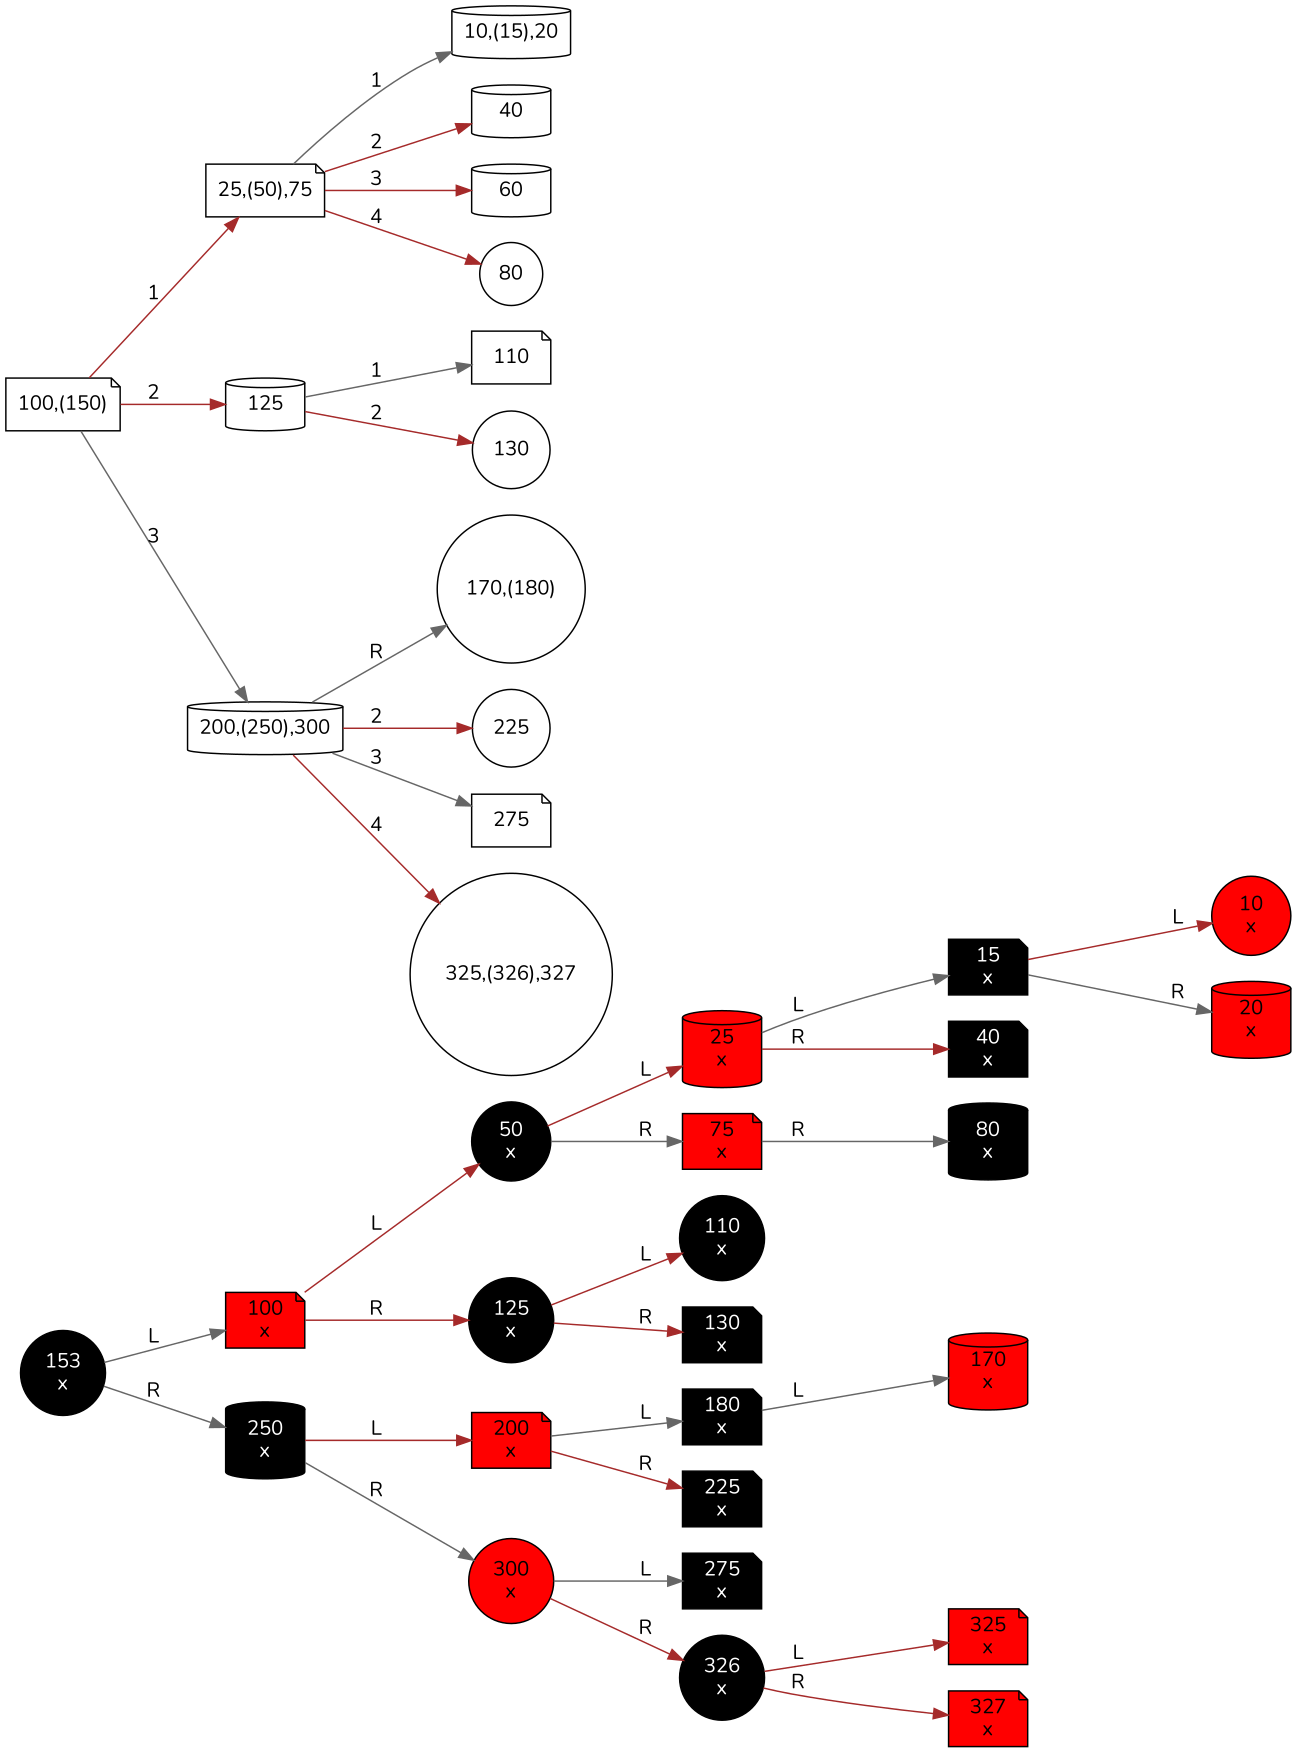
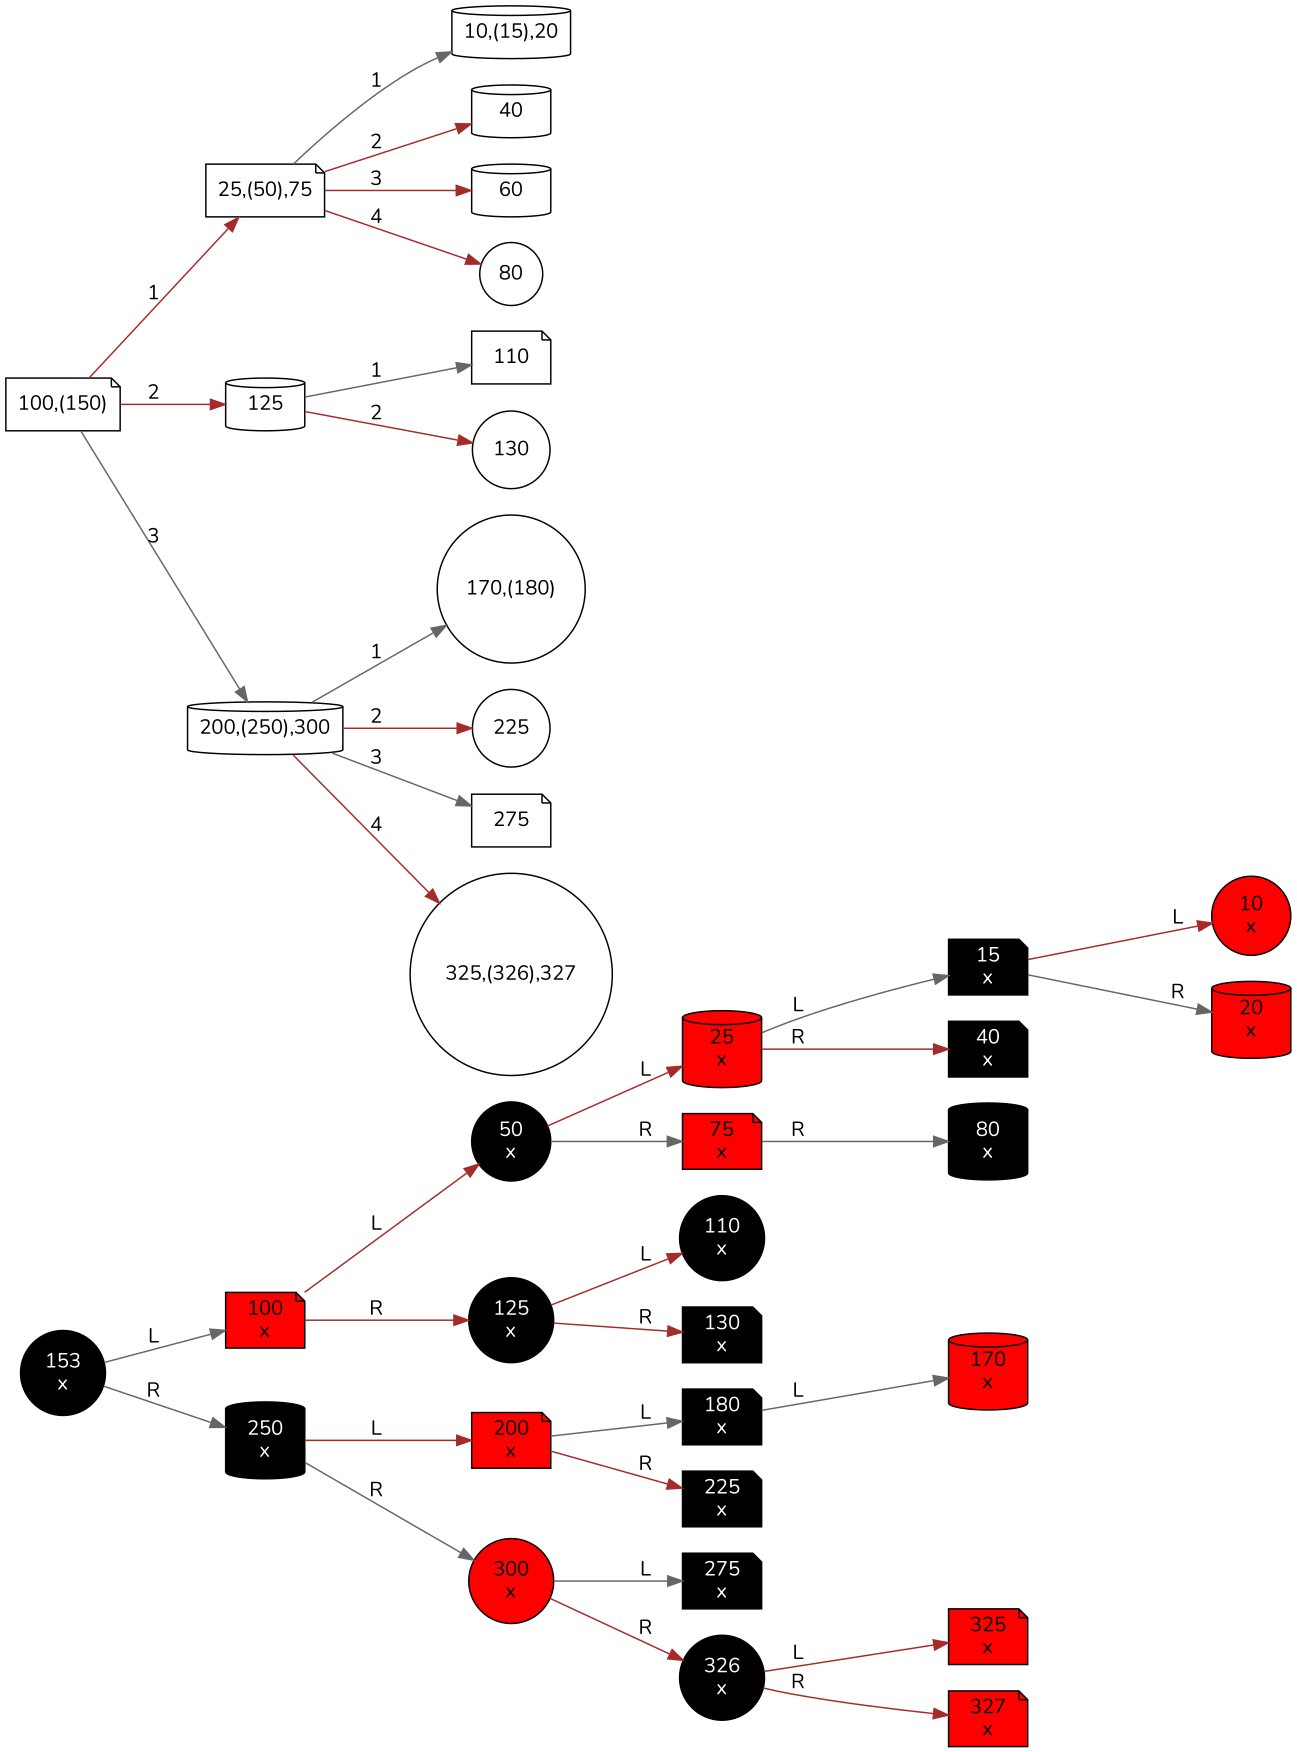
(377, 653) -> (377, 653)
